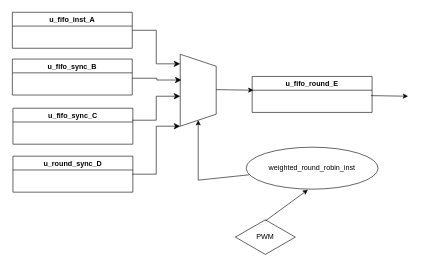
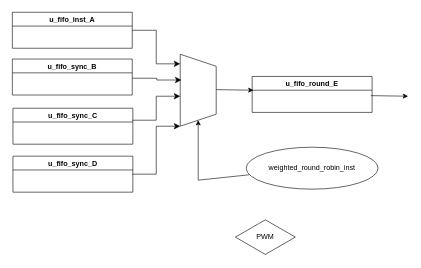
(73, 164) -> (73, 164)
(285, 207) -> none
